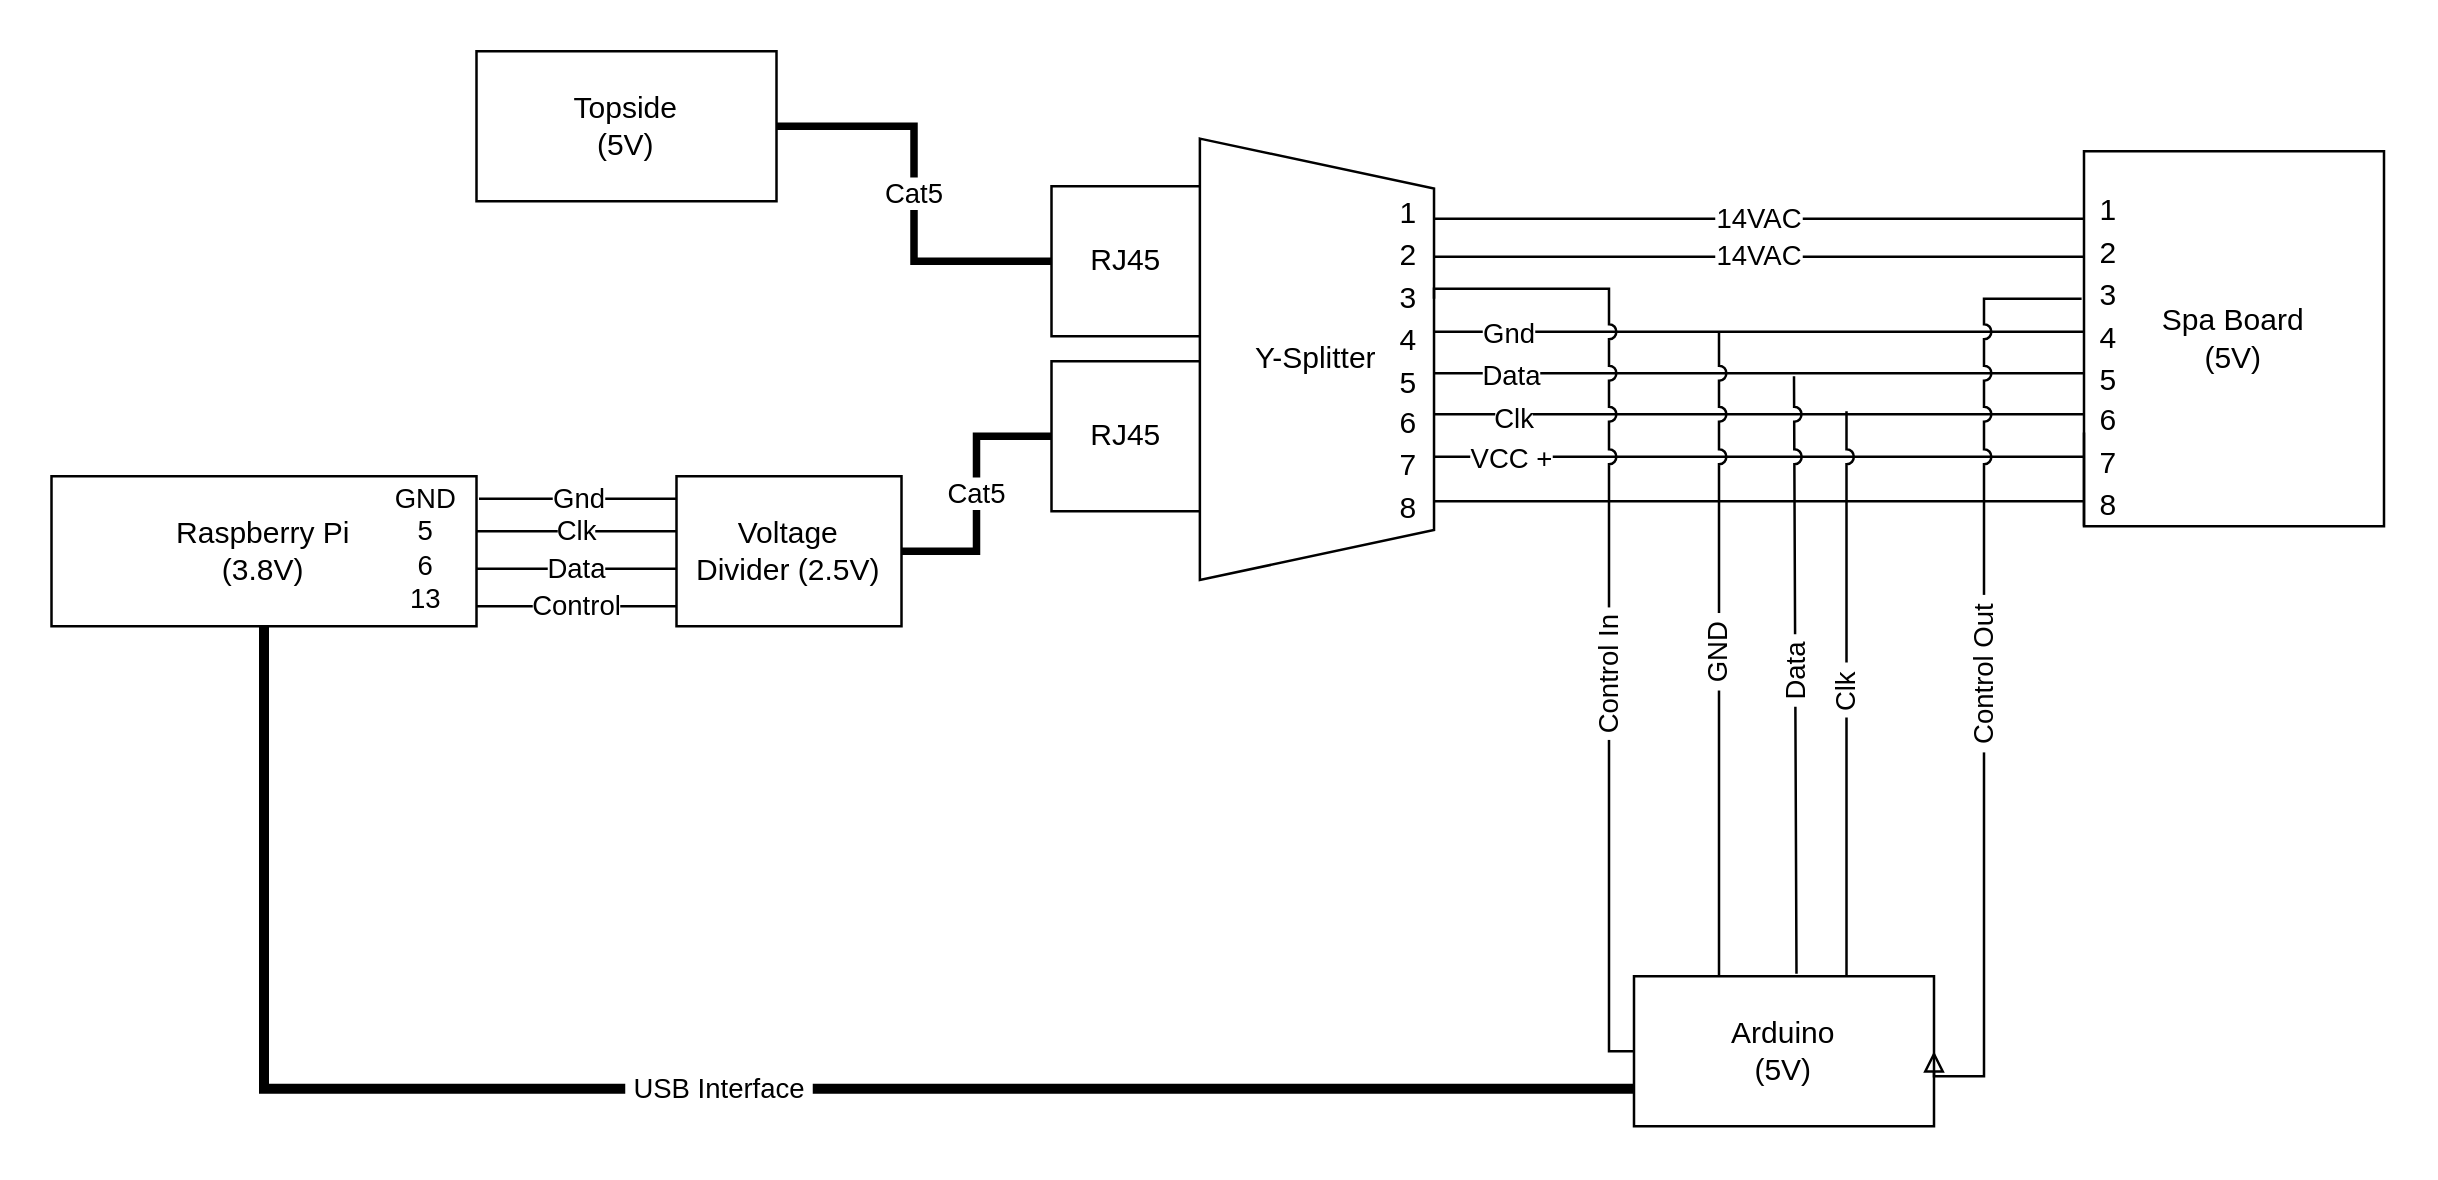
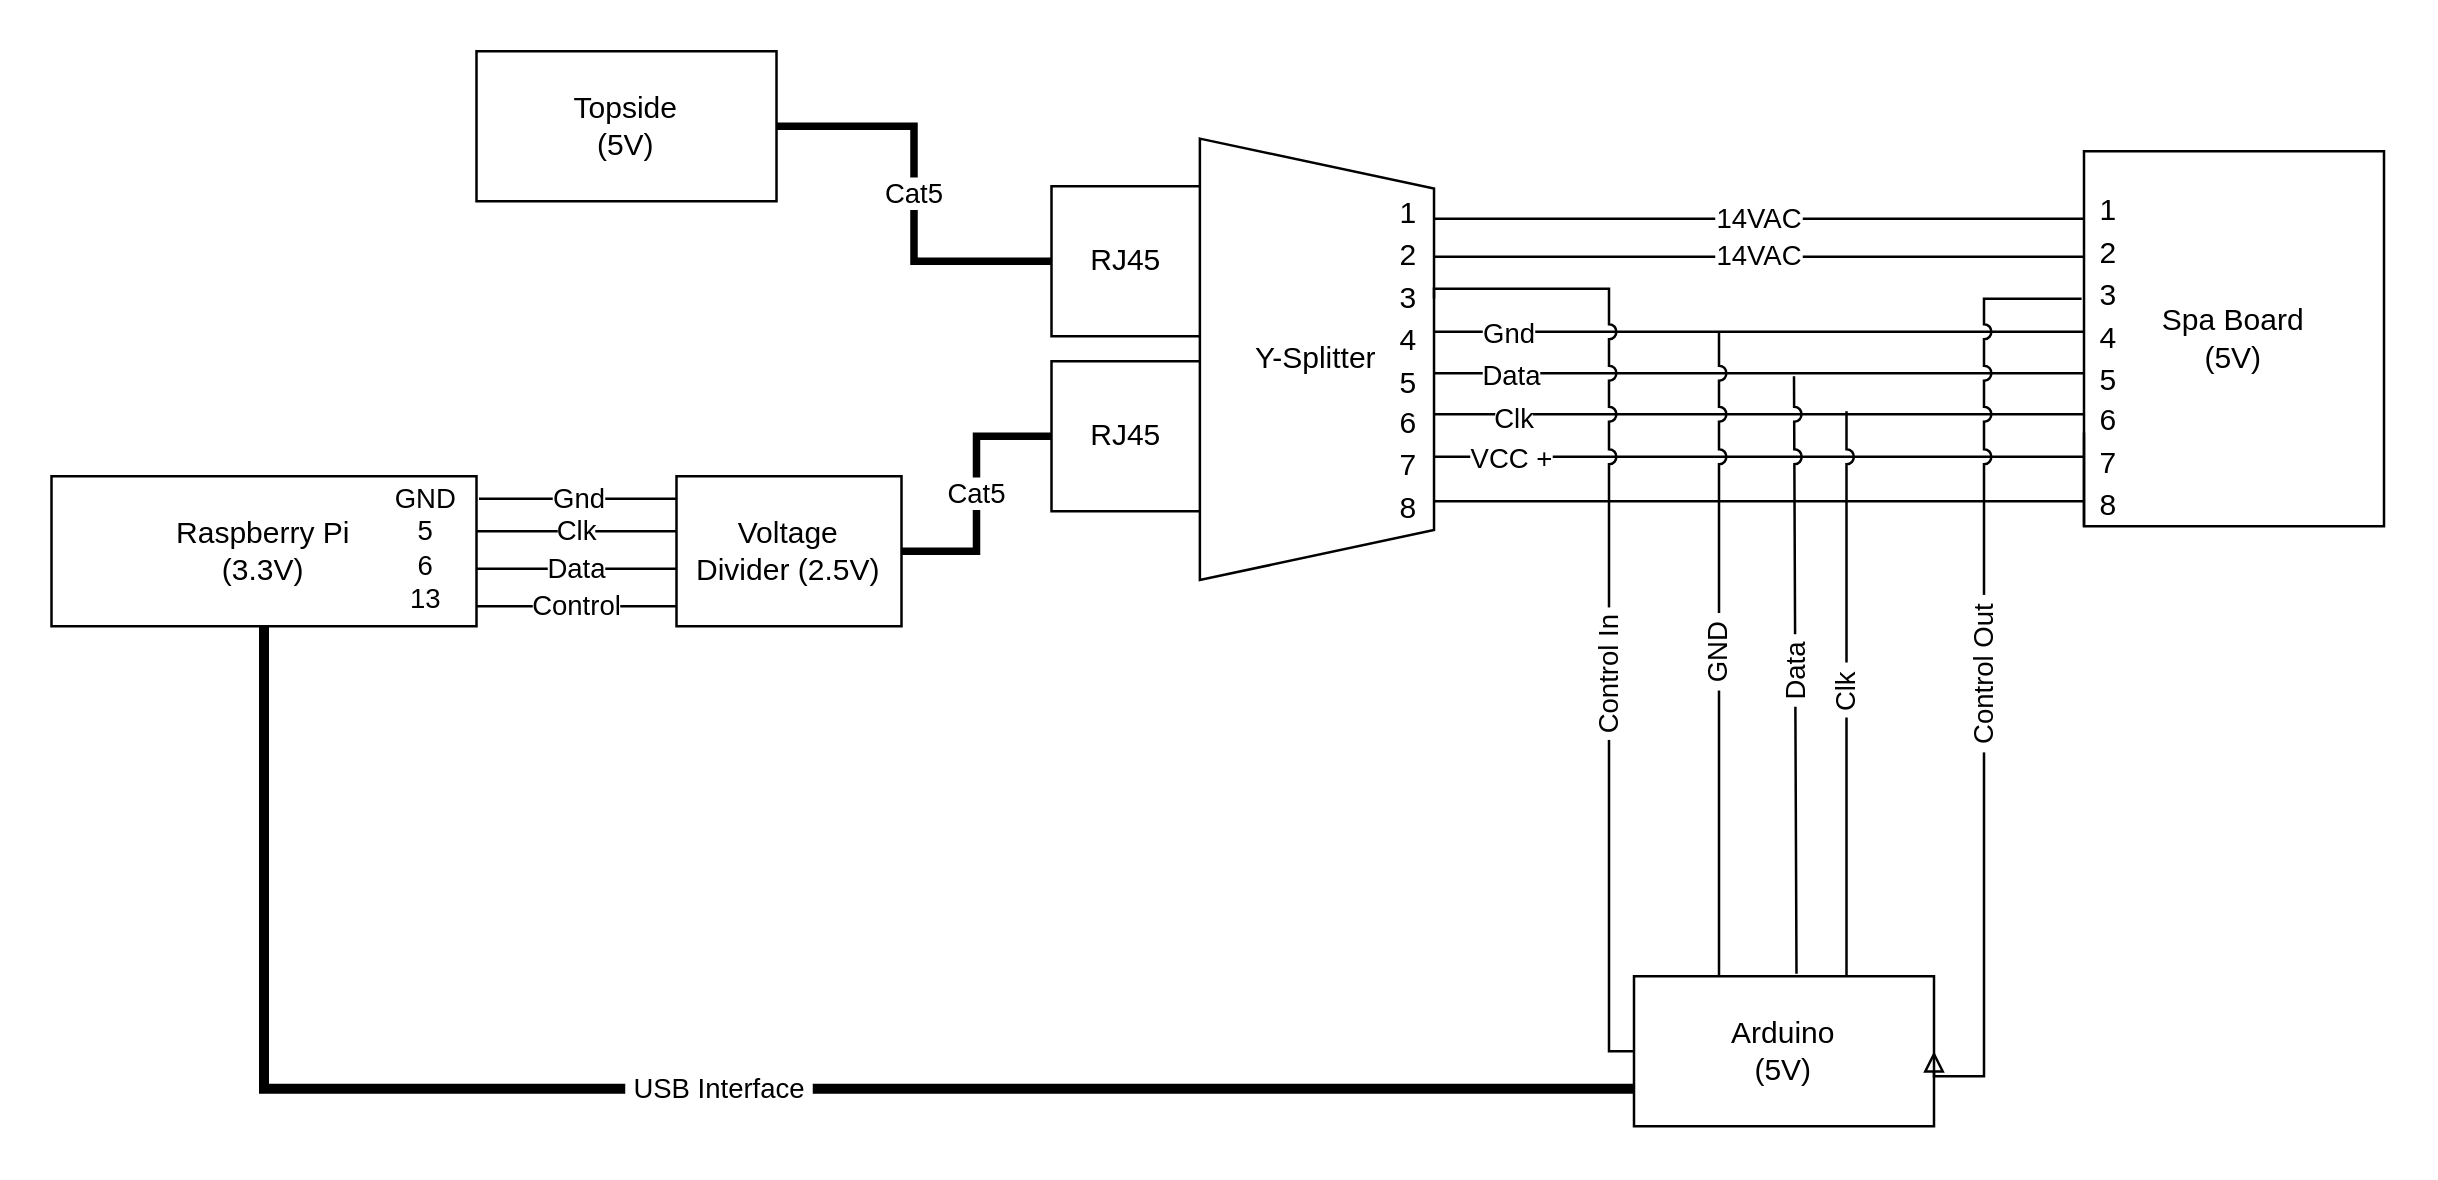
(264, 551) -> (264, 551)
